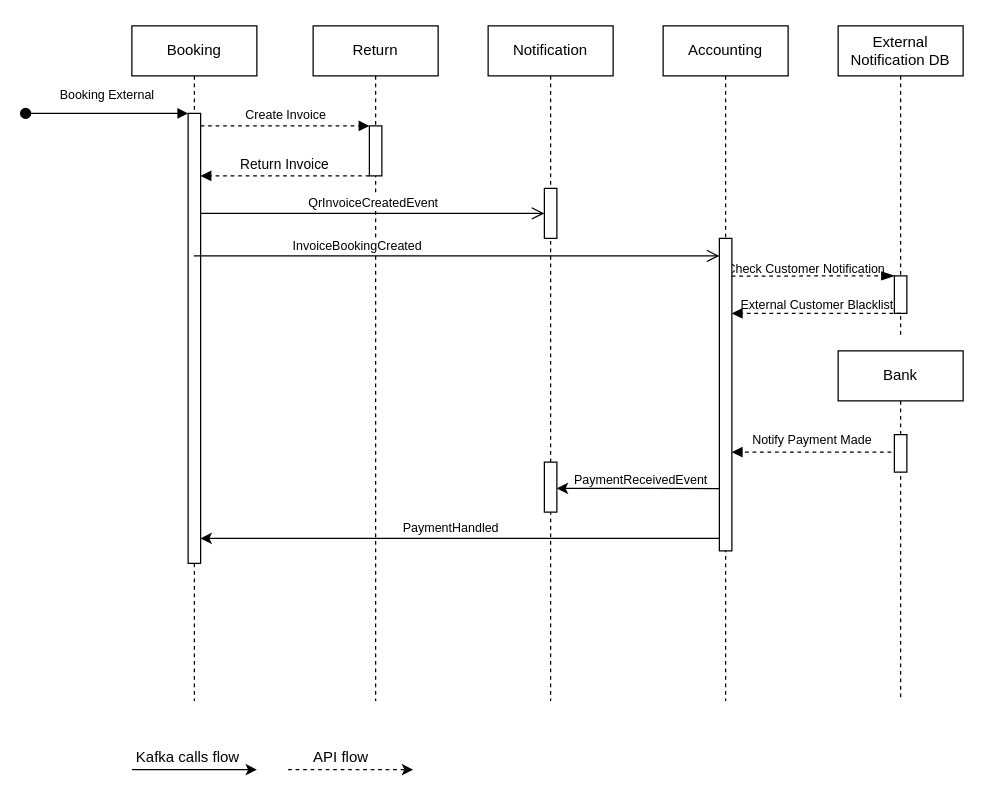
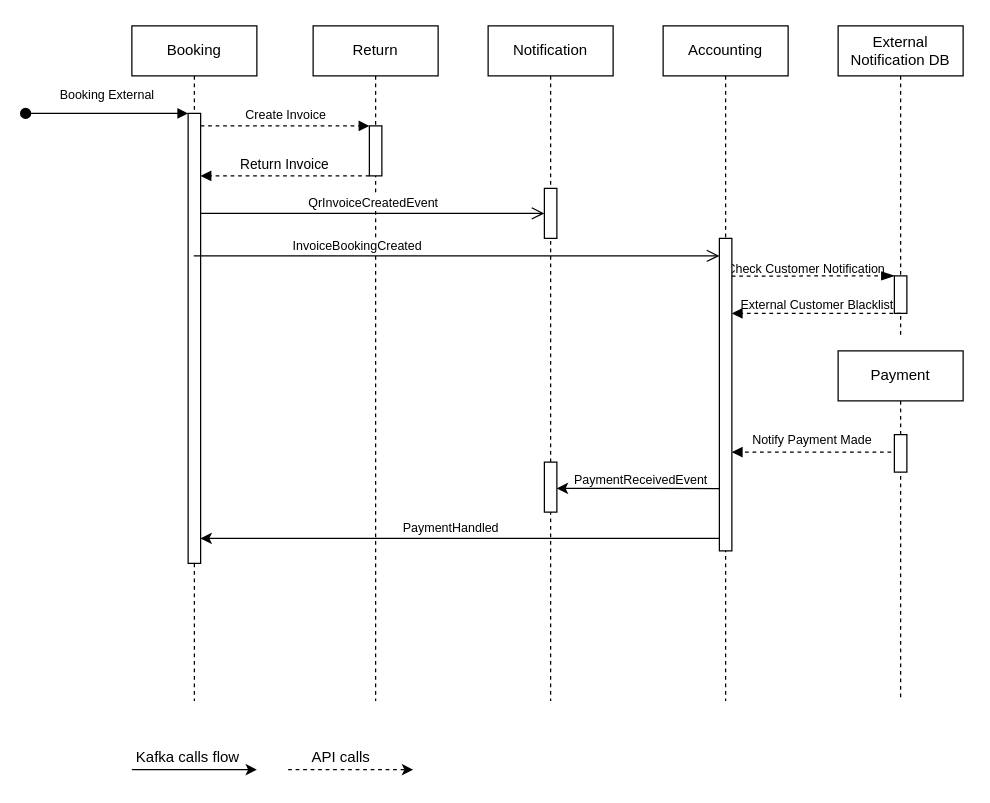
(901, 376) -> (901, 376)
(341, 757) -> (341, 757)
